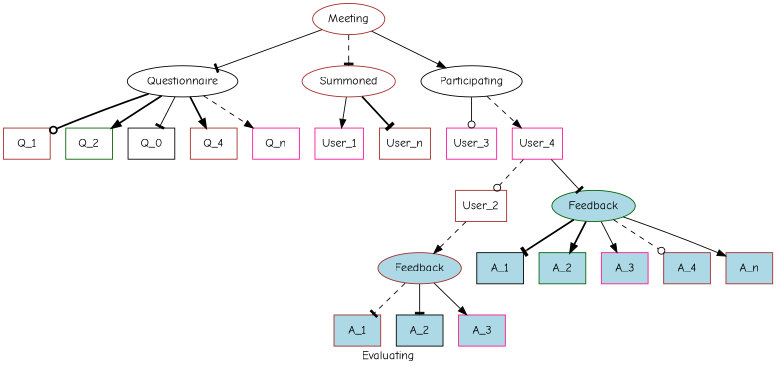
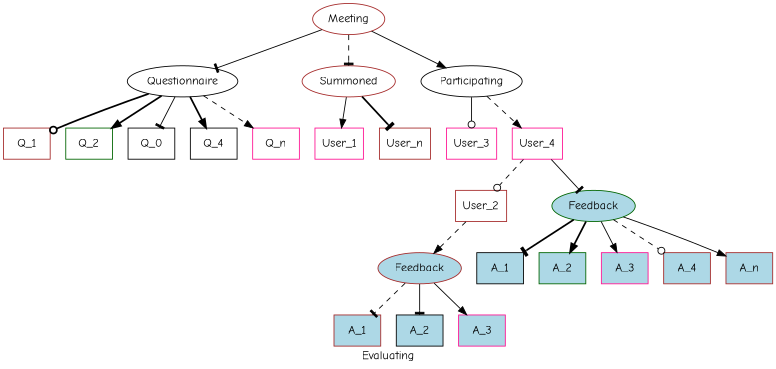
(214, 144) -> (214, 144)
